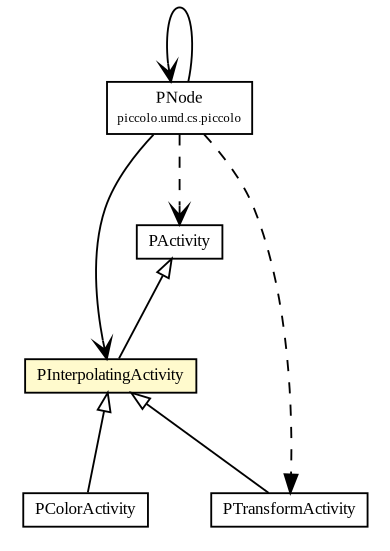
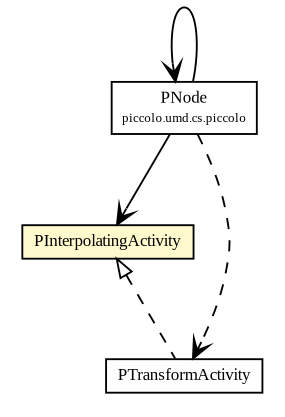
(180, 242) -> none
(278, 295) -> (229, 238)
(208, 448) -> (151, 317)
(85, 510) -> none
